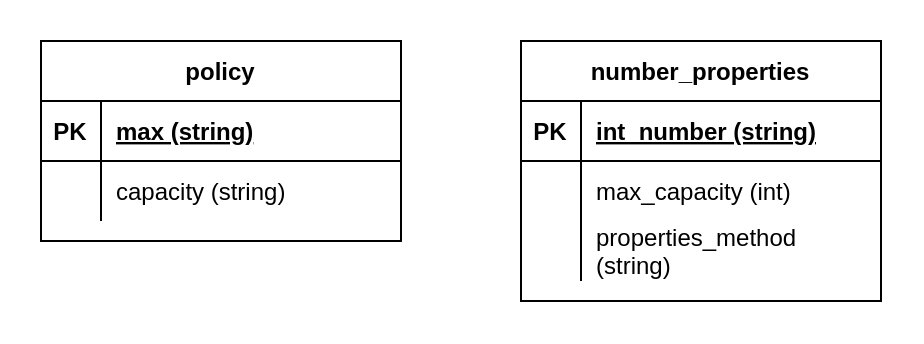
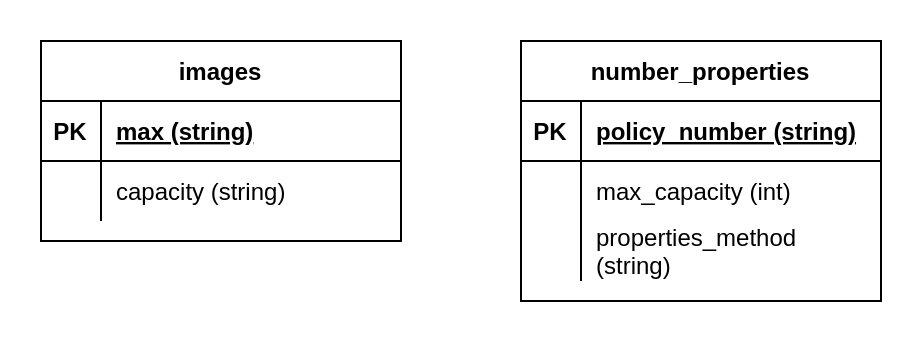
(220, 72) -> (220, 72)
(714, 132) -> (731, 132)
